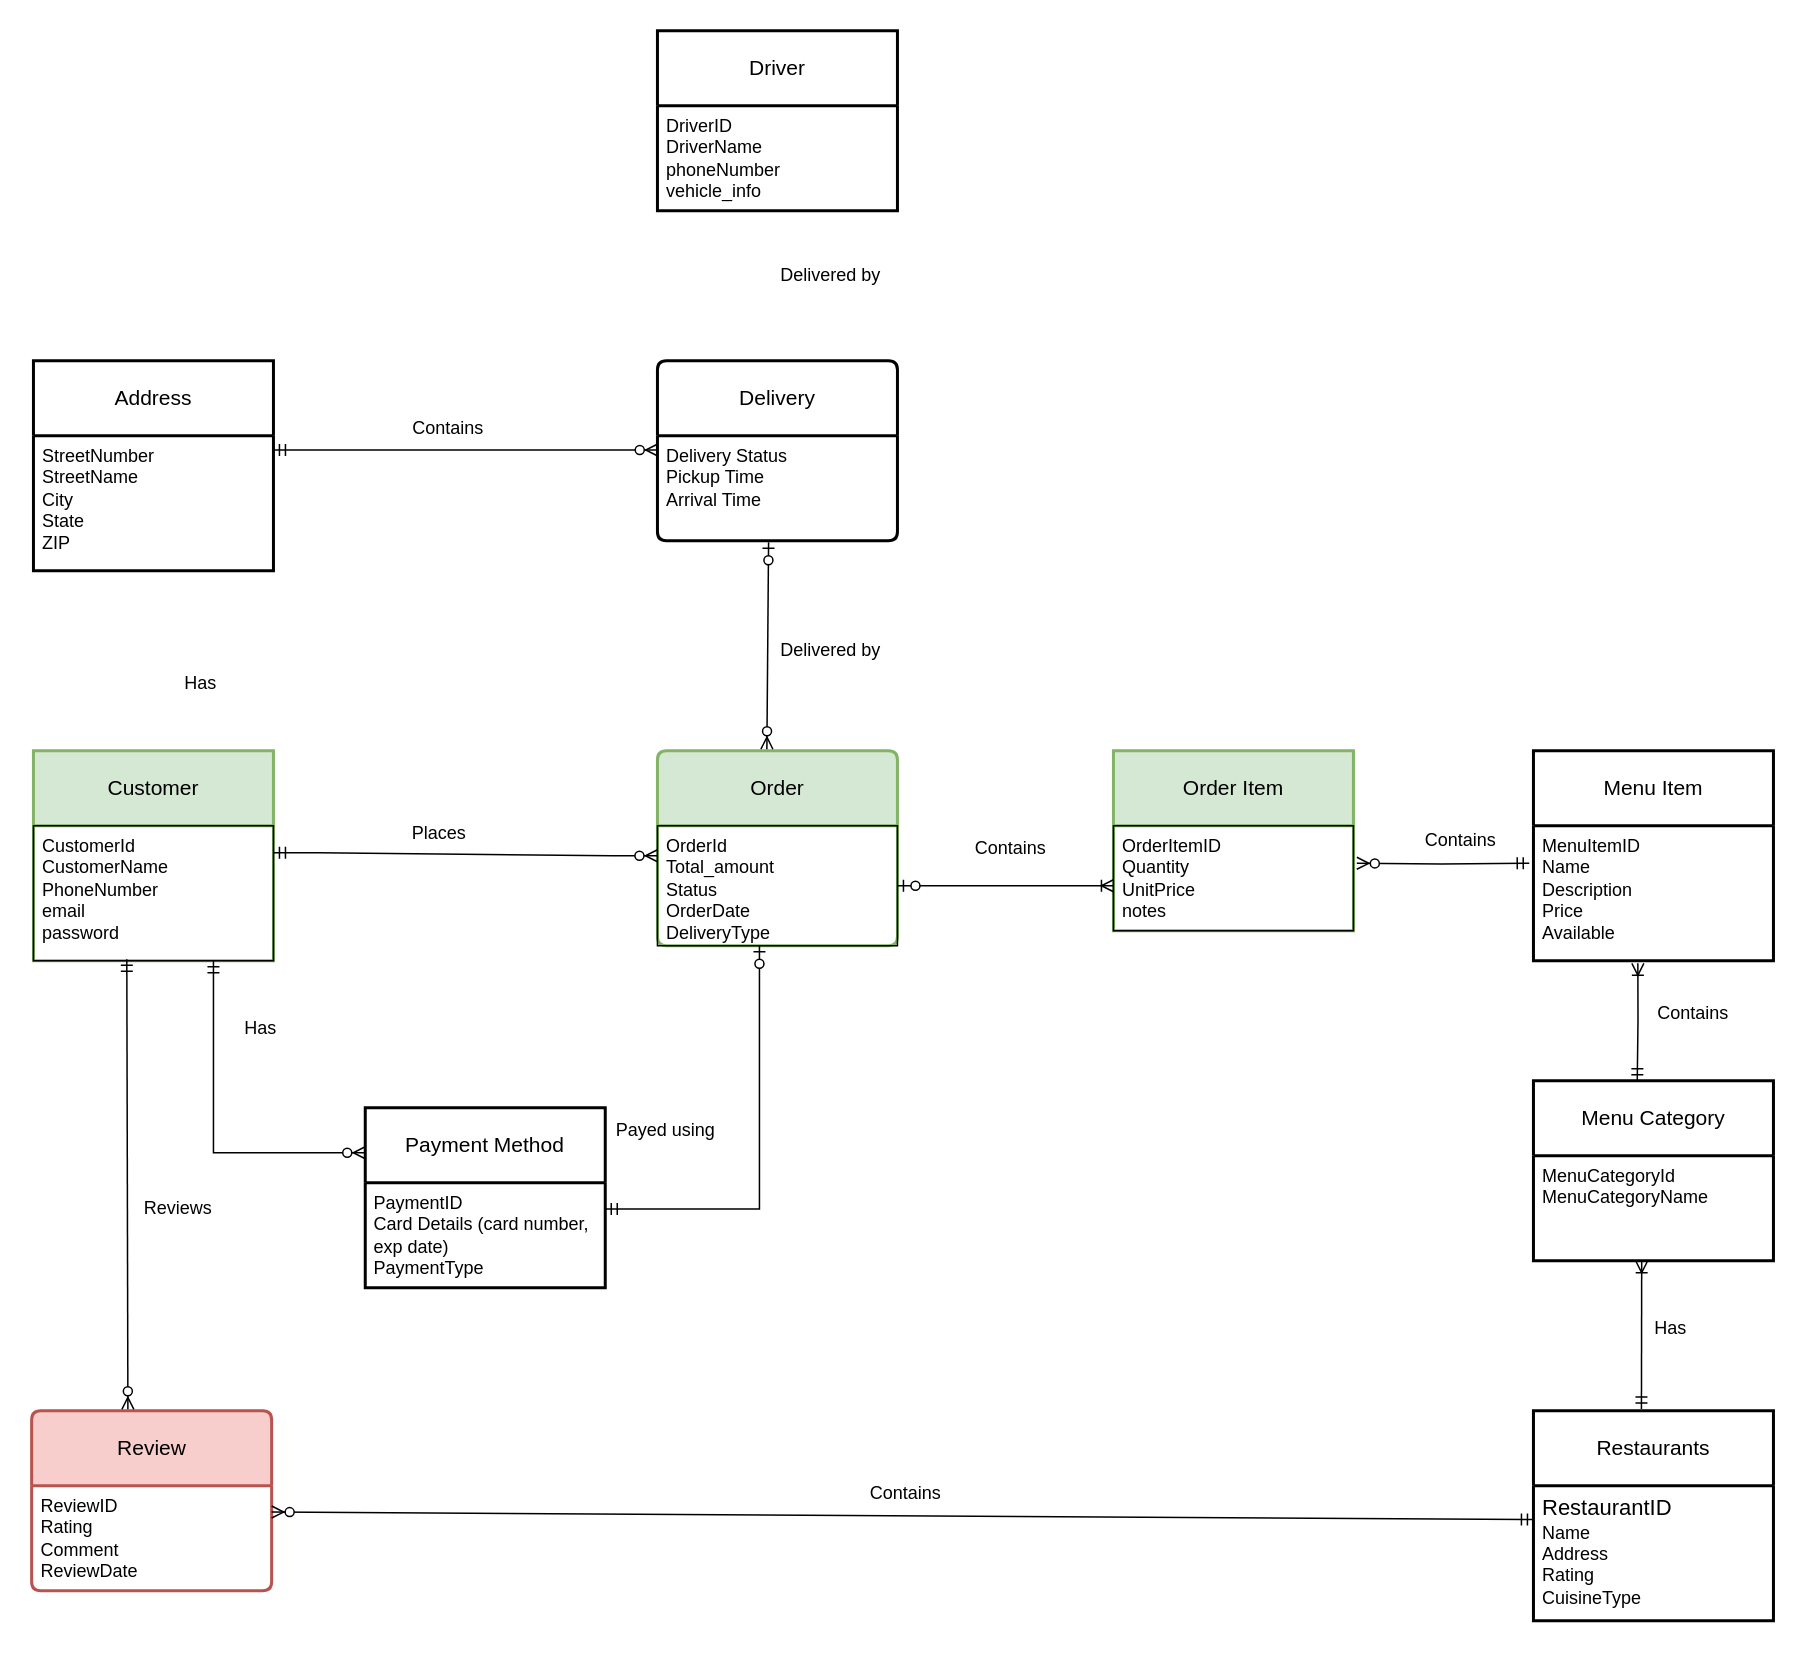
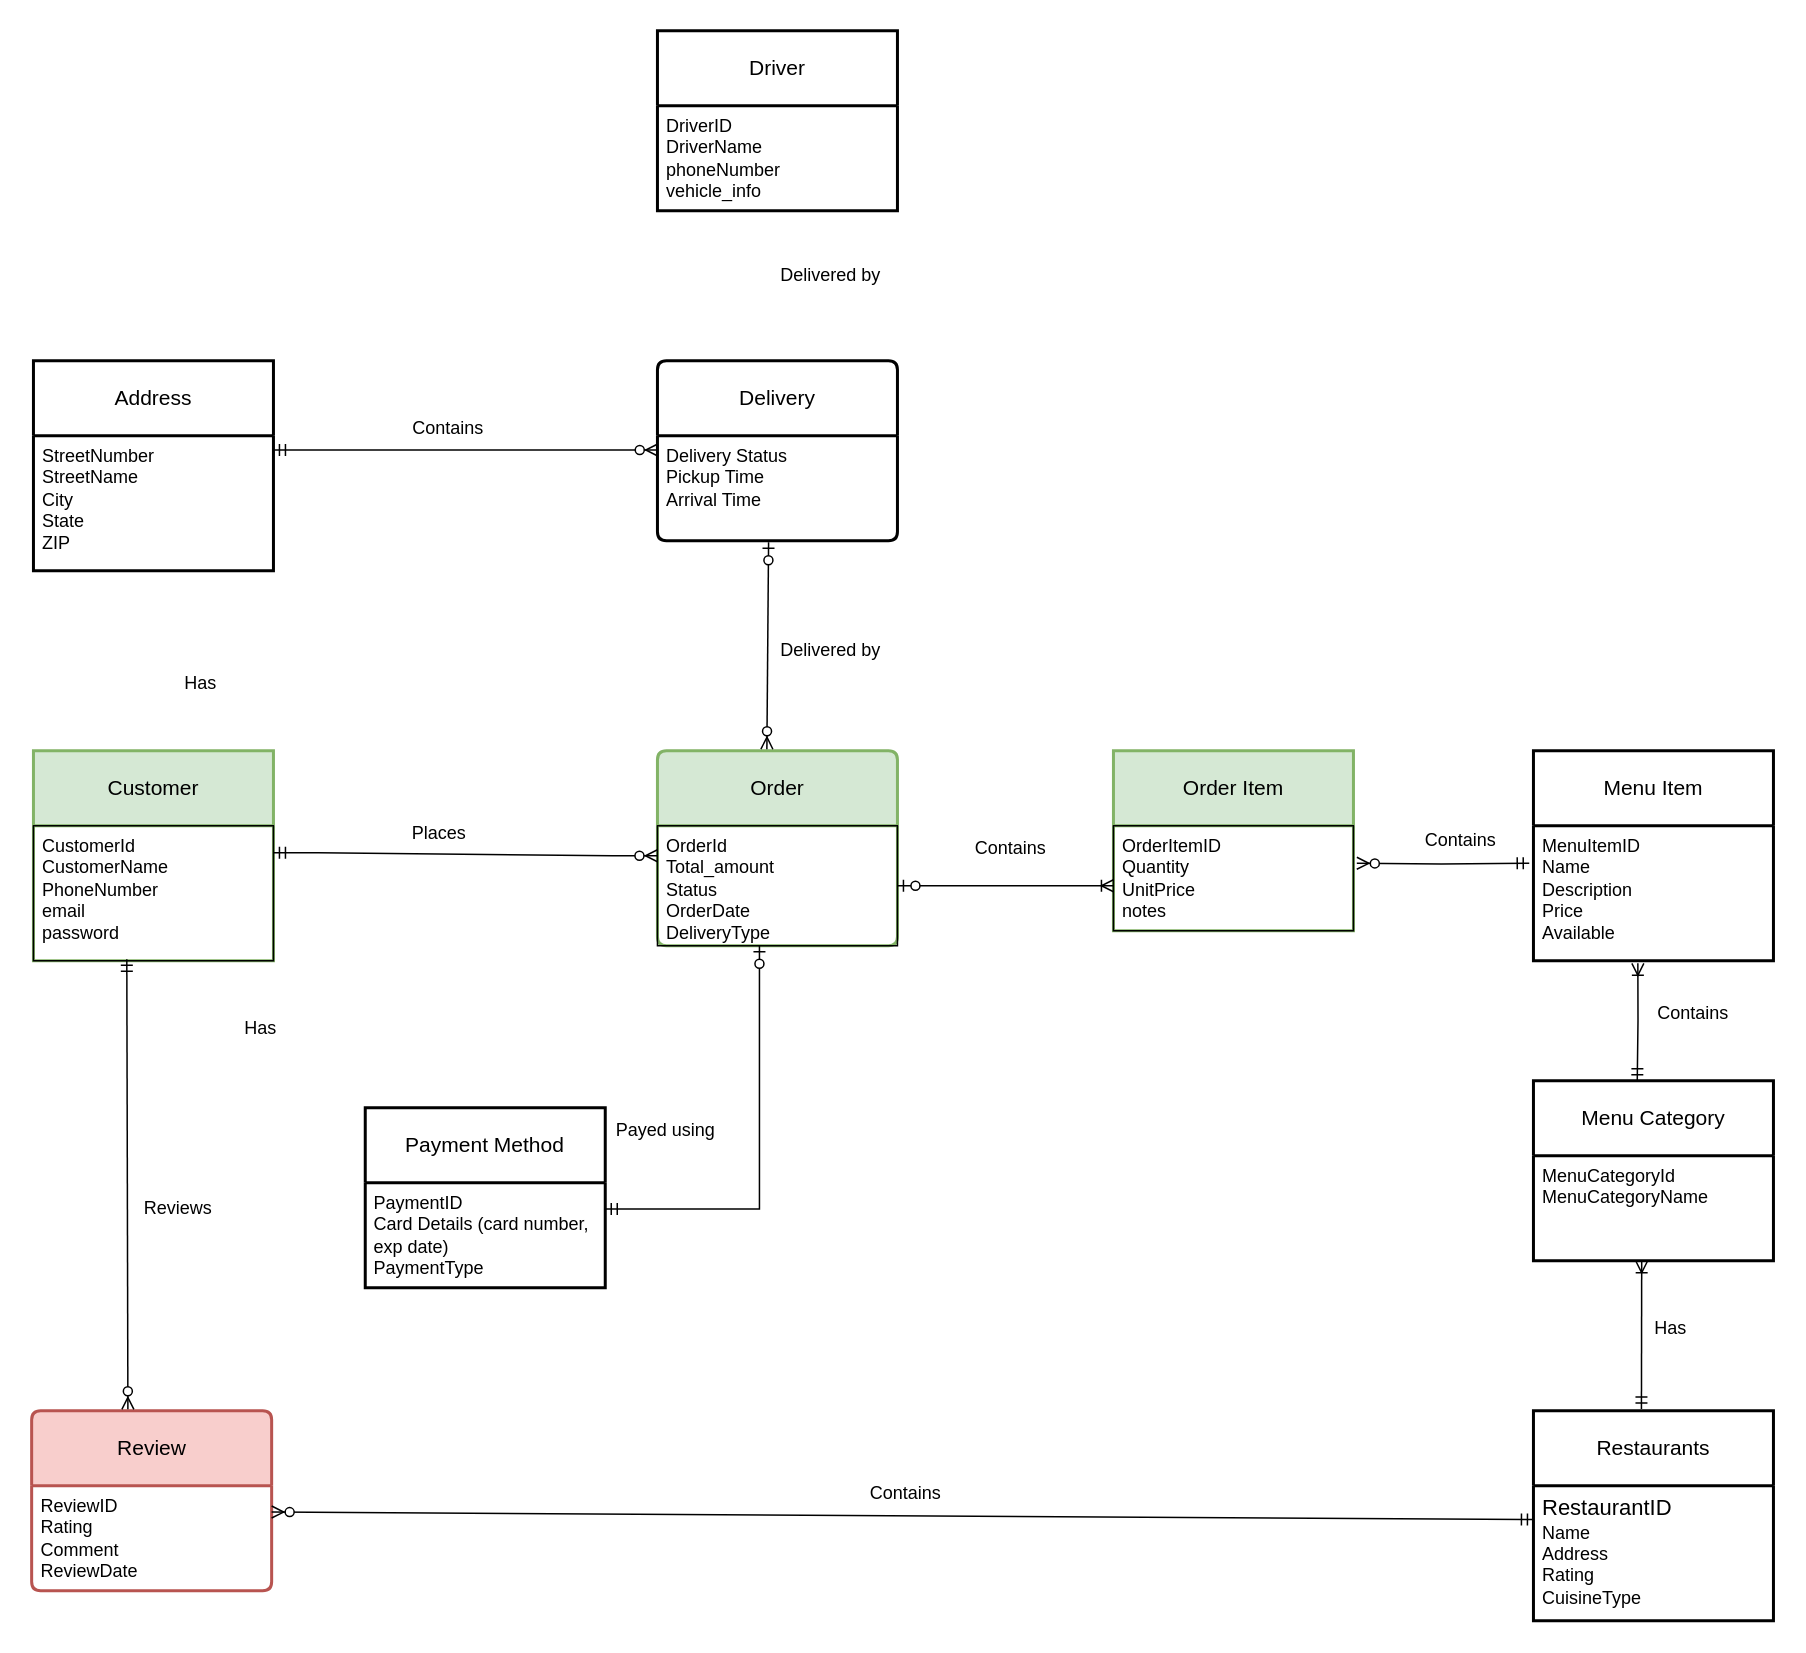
(213, 1133) -> none
